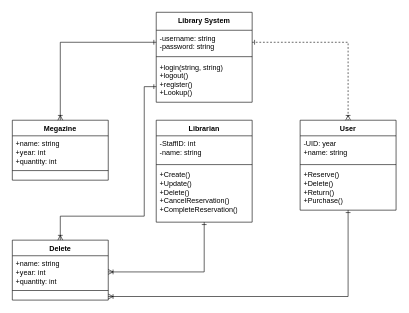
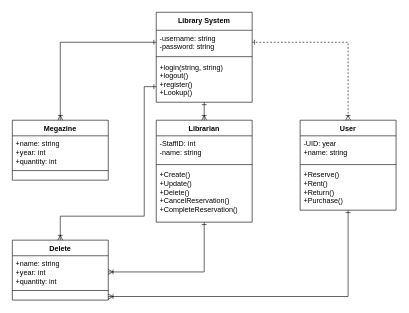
none -> (204, 113)
(326, 189) -> (326, 189)
